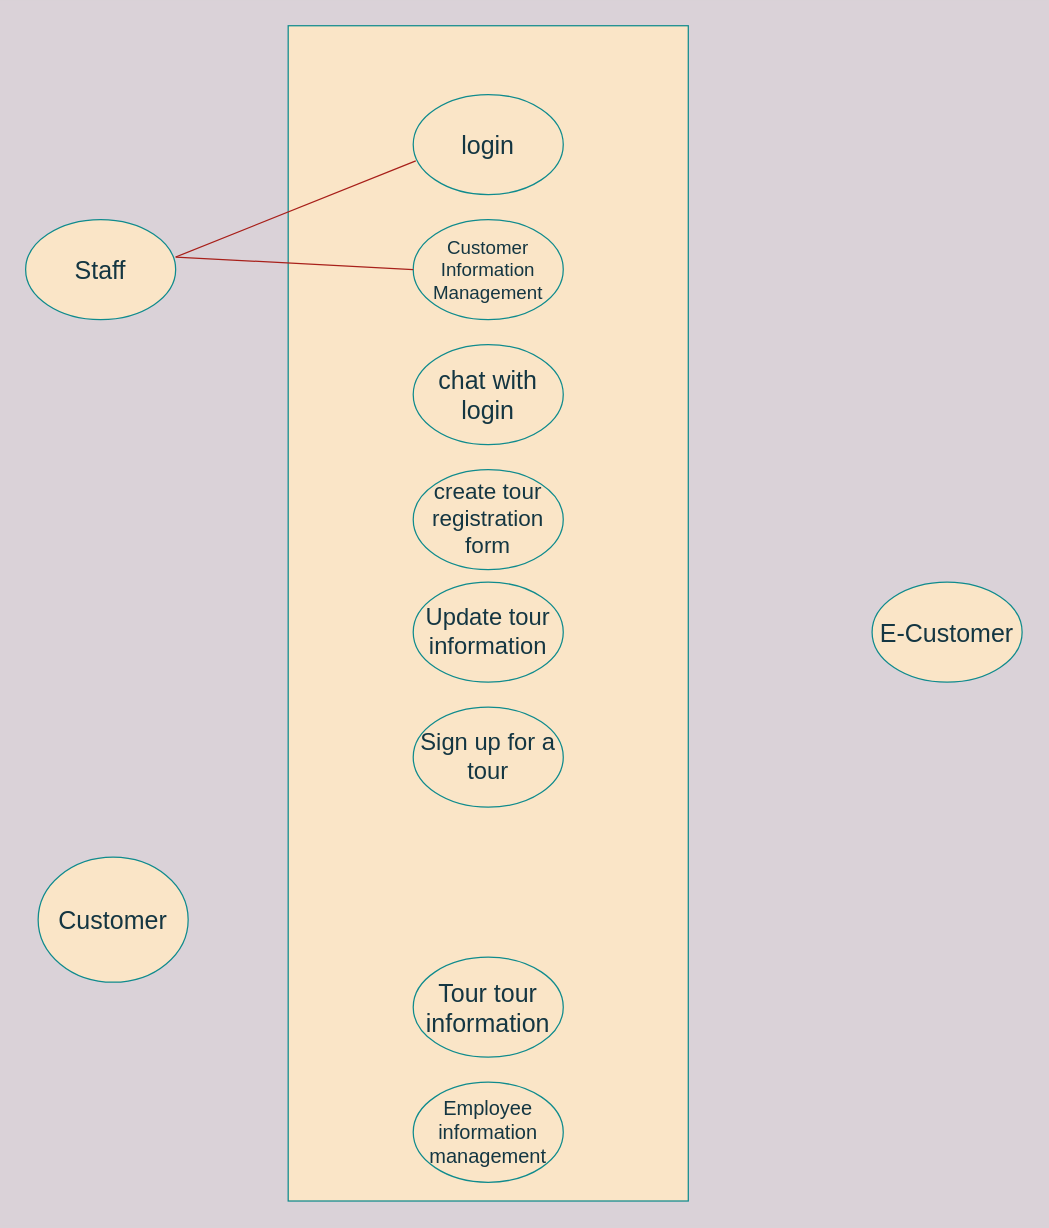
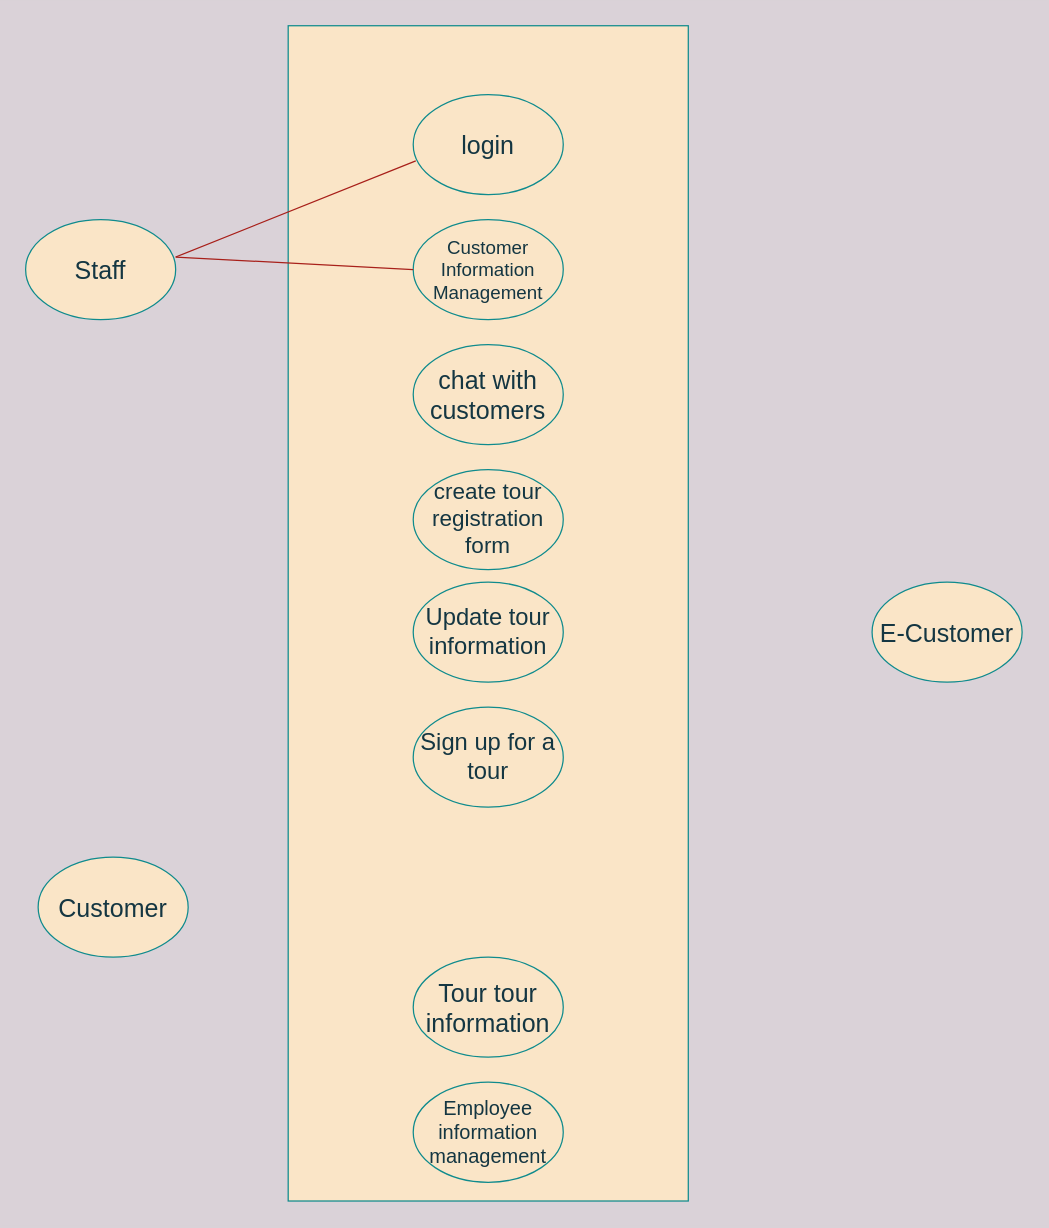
(488, 394) -> (488, 394)
(113, 919) -> (113, 907)
